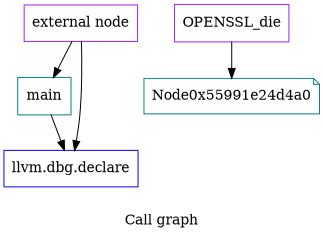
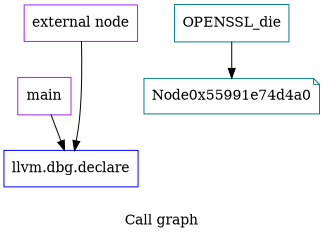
(232, 23) -> (232, 23)
(65, 55) -> none
(44, 96) -> (44, 96)
(232, 96) -> (232, 96)
